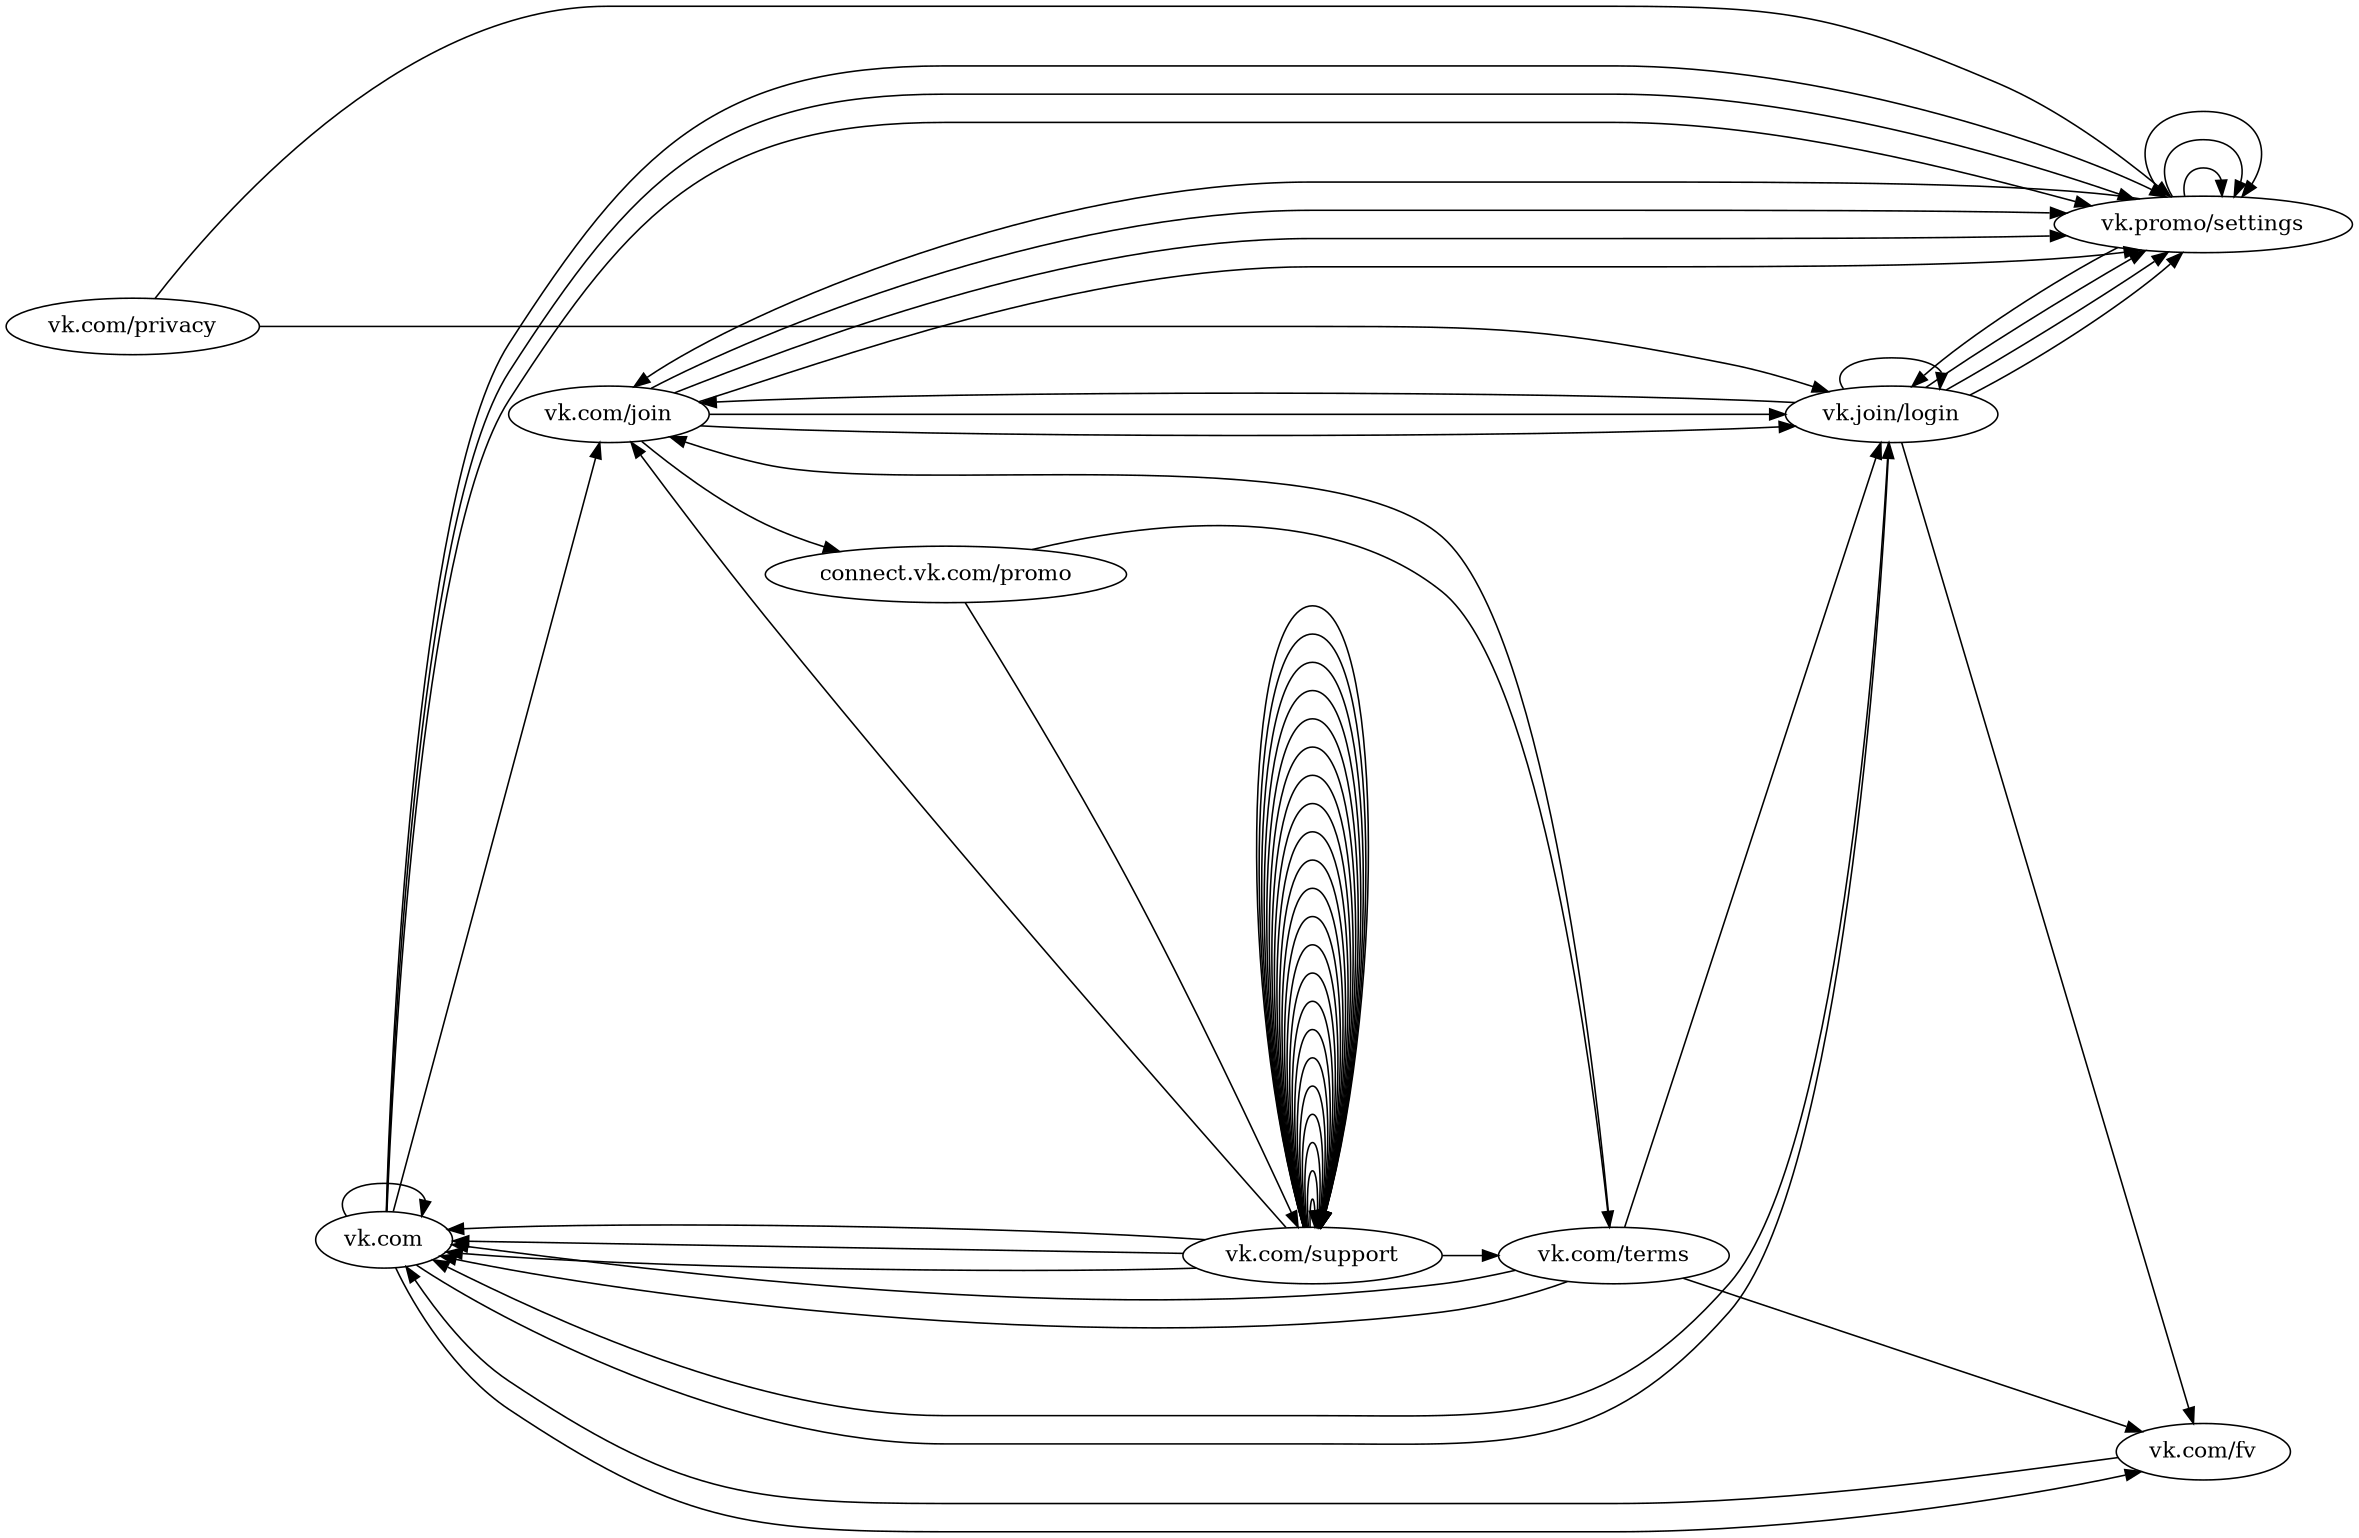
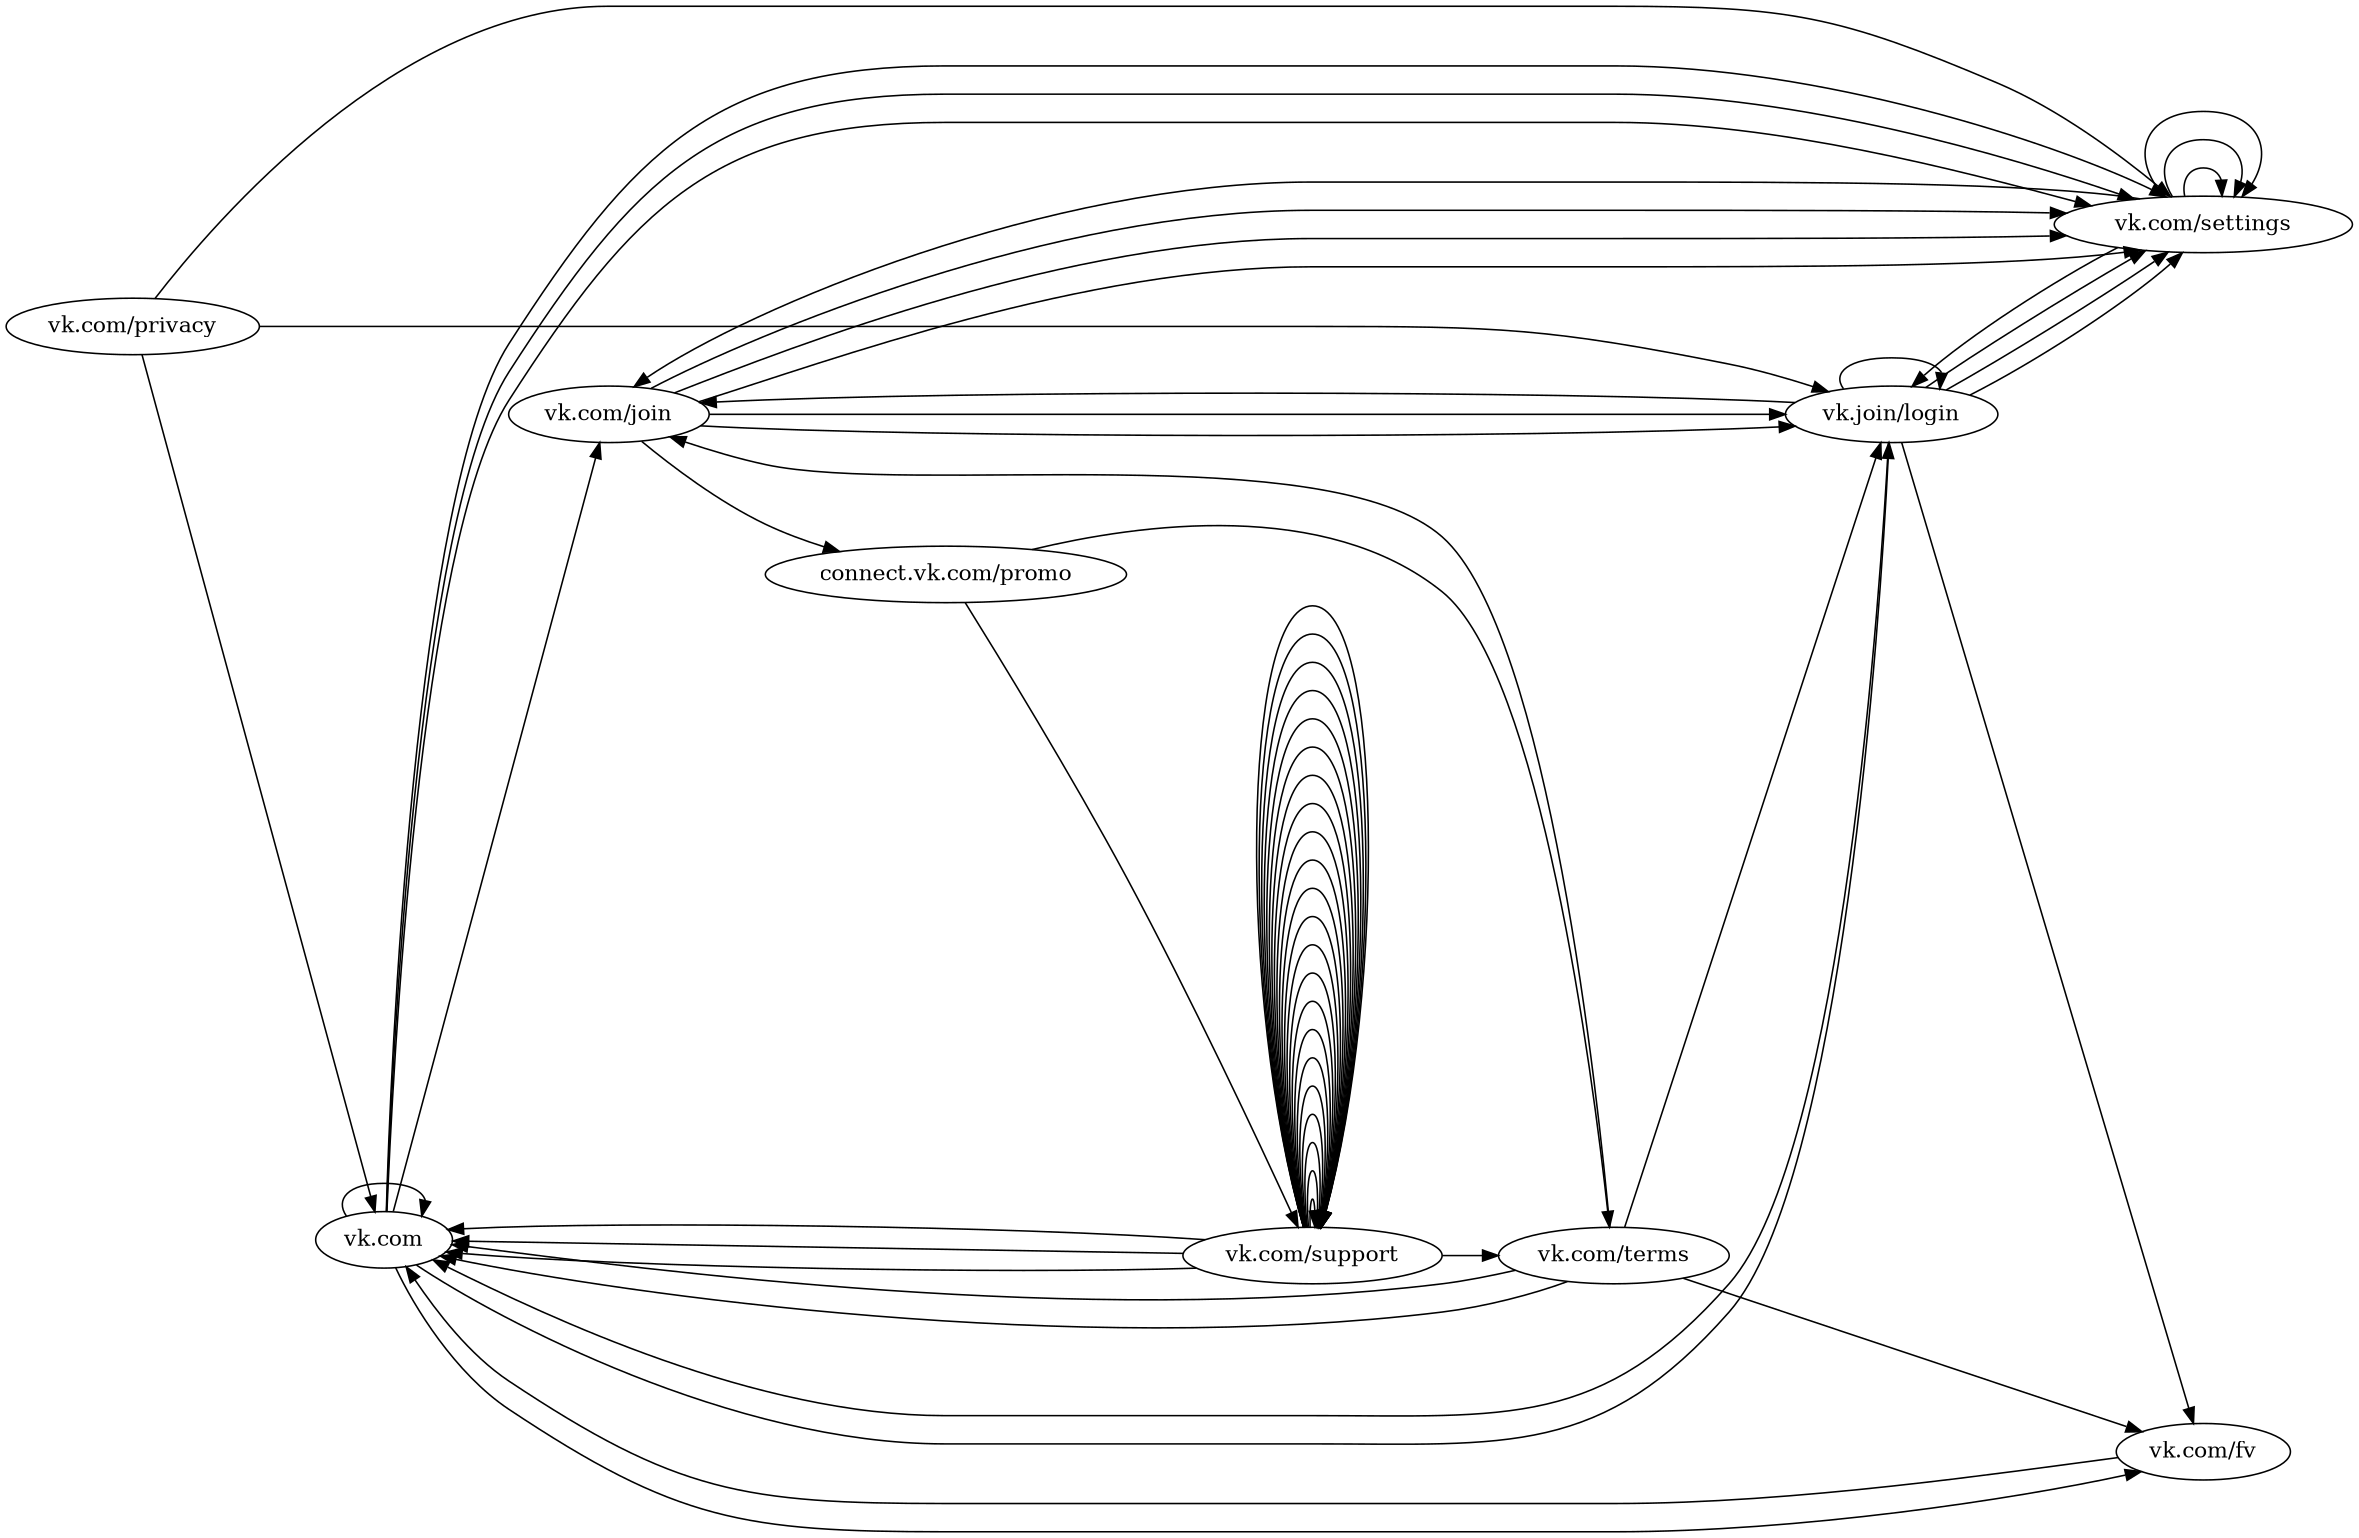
(2203, 224) -> (2203, 224)
none -> (256, 776)
(956, 847) -> none
